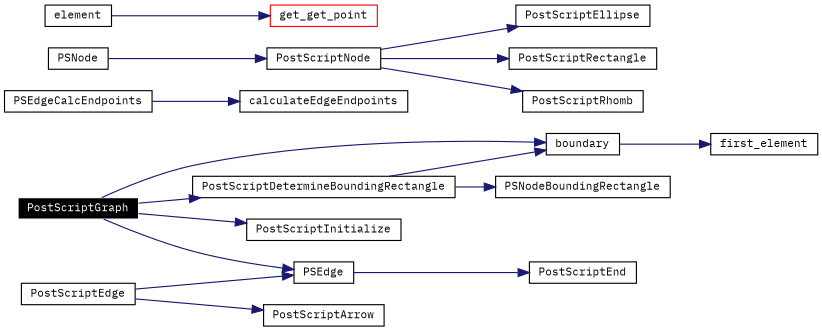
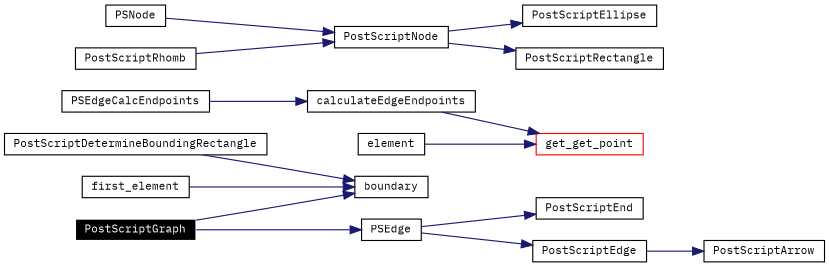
(446, 78) -> (260, 48)
none -> (485, 122)
(660, 144) -> (266, 187)
(583, 187) -> none
(164, 201) -> none
(324, 230) -> none
(209, 283) -> (471, 238)
